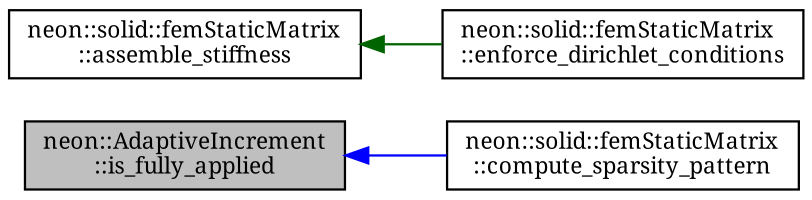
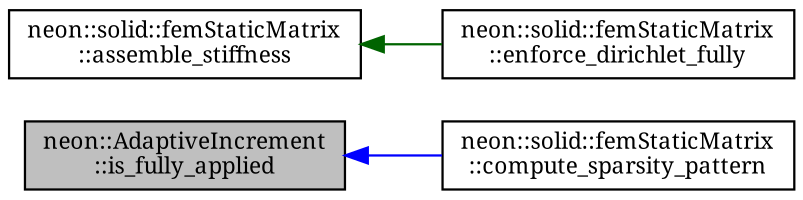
(623, 44) -> (618, 44)
